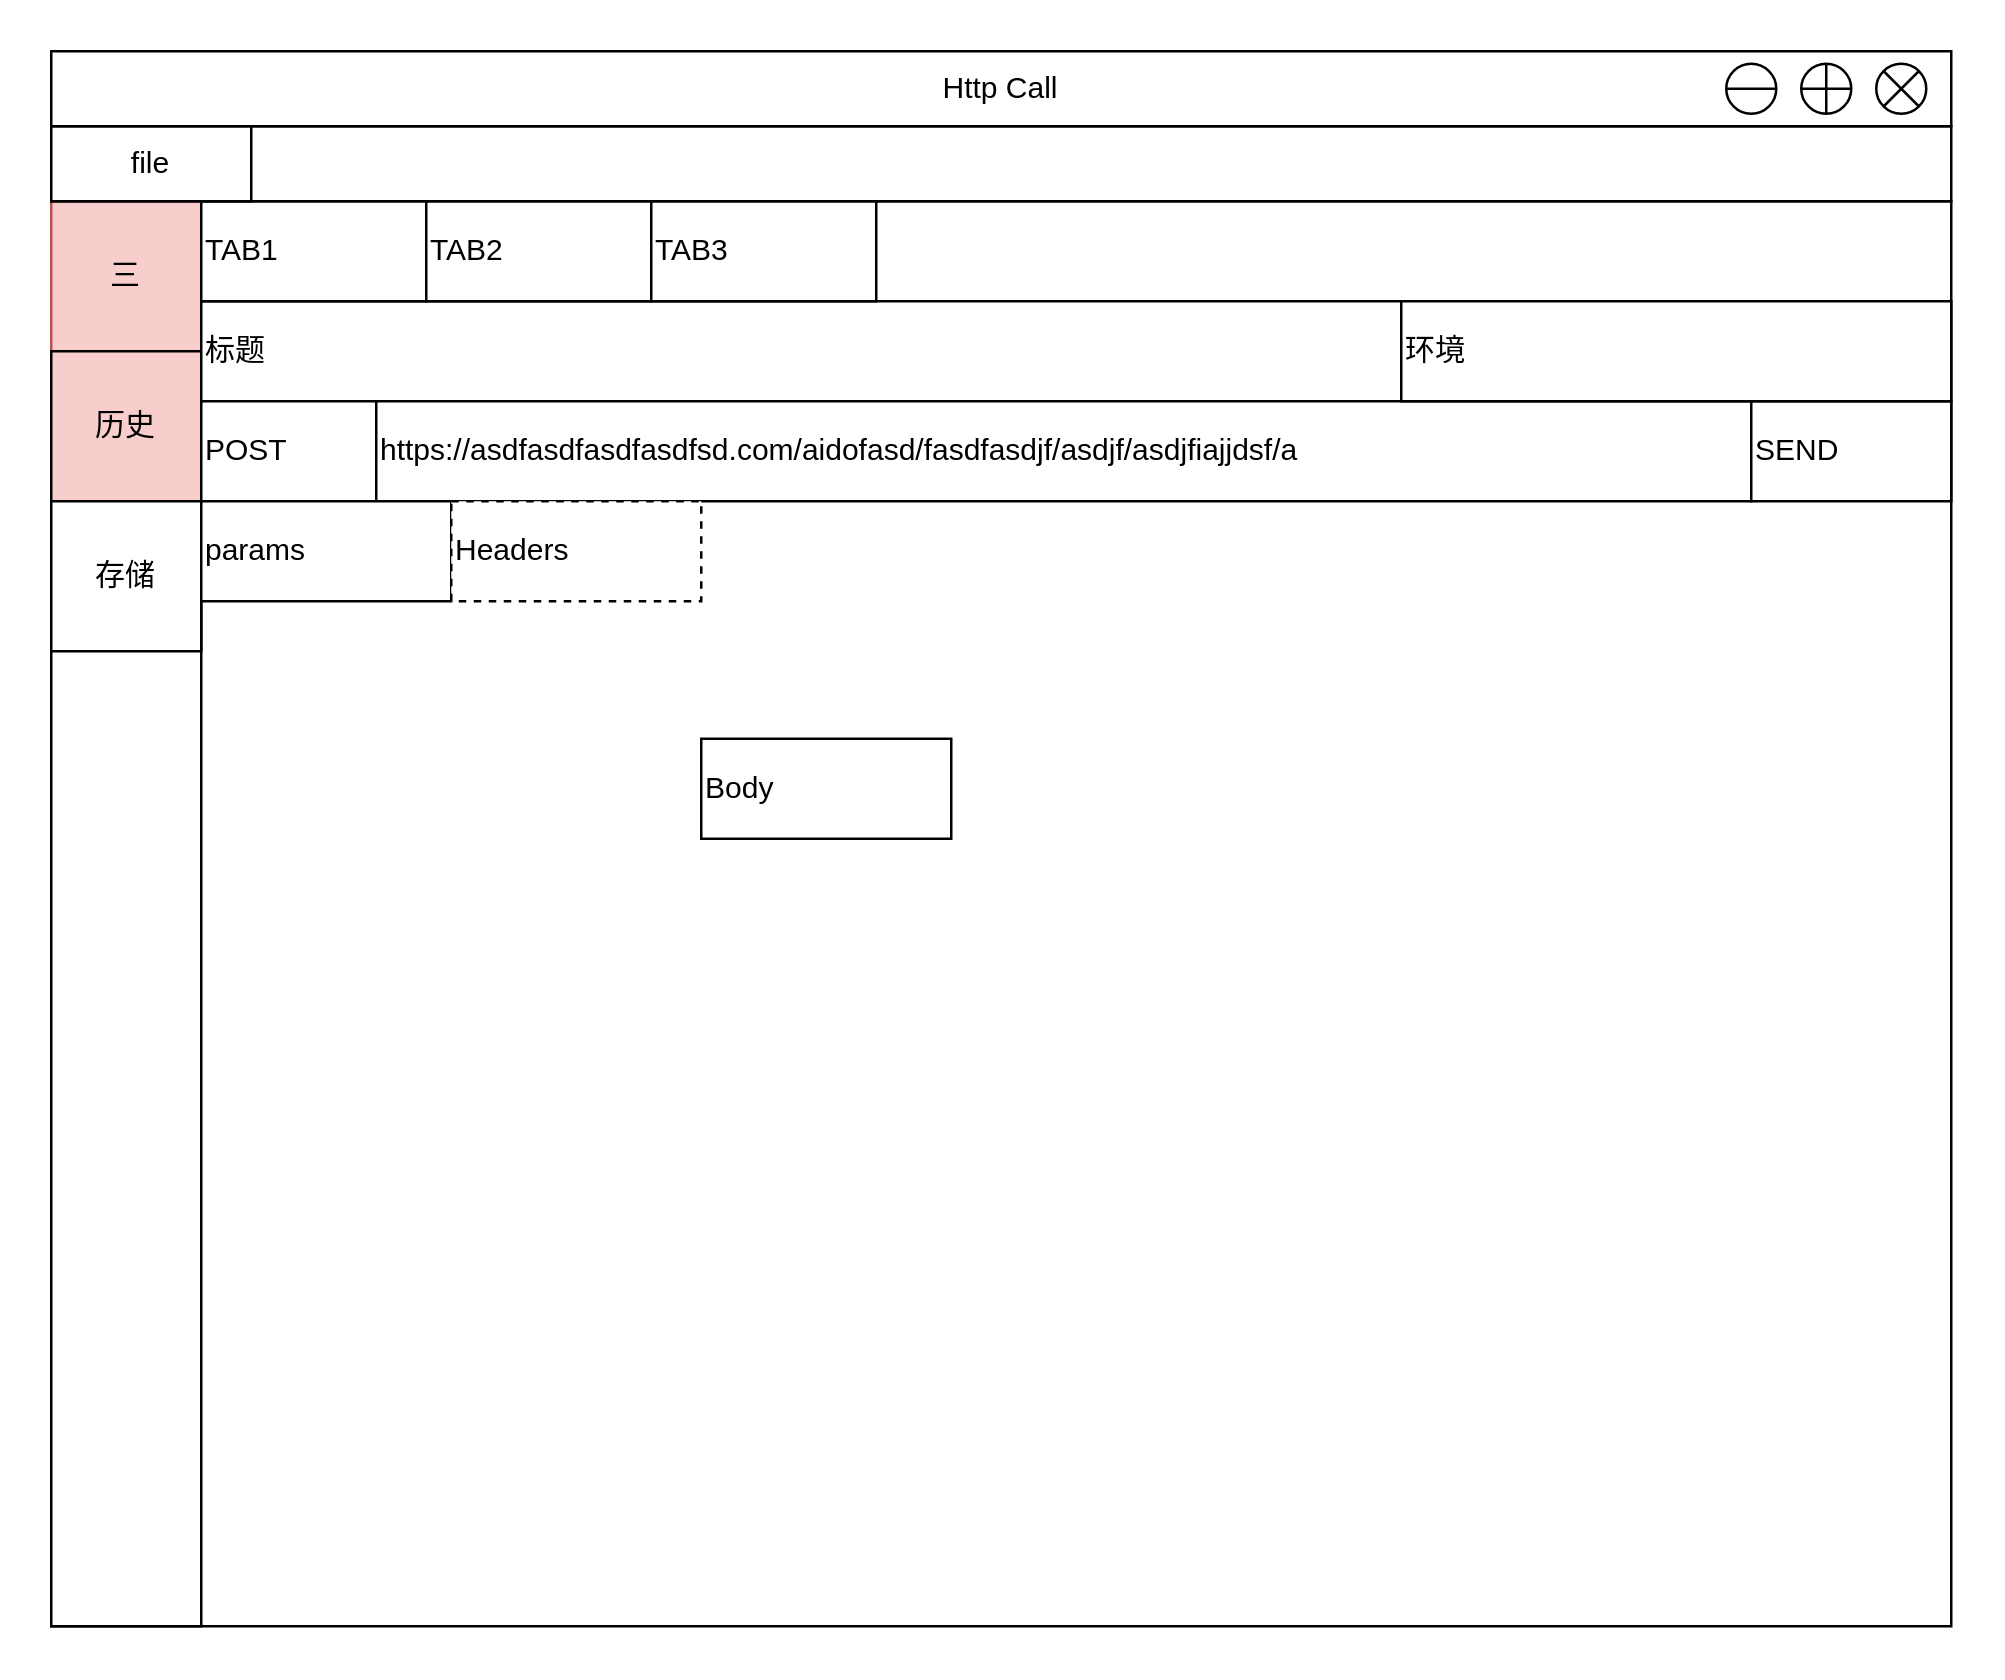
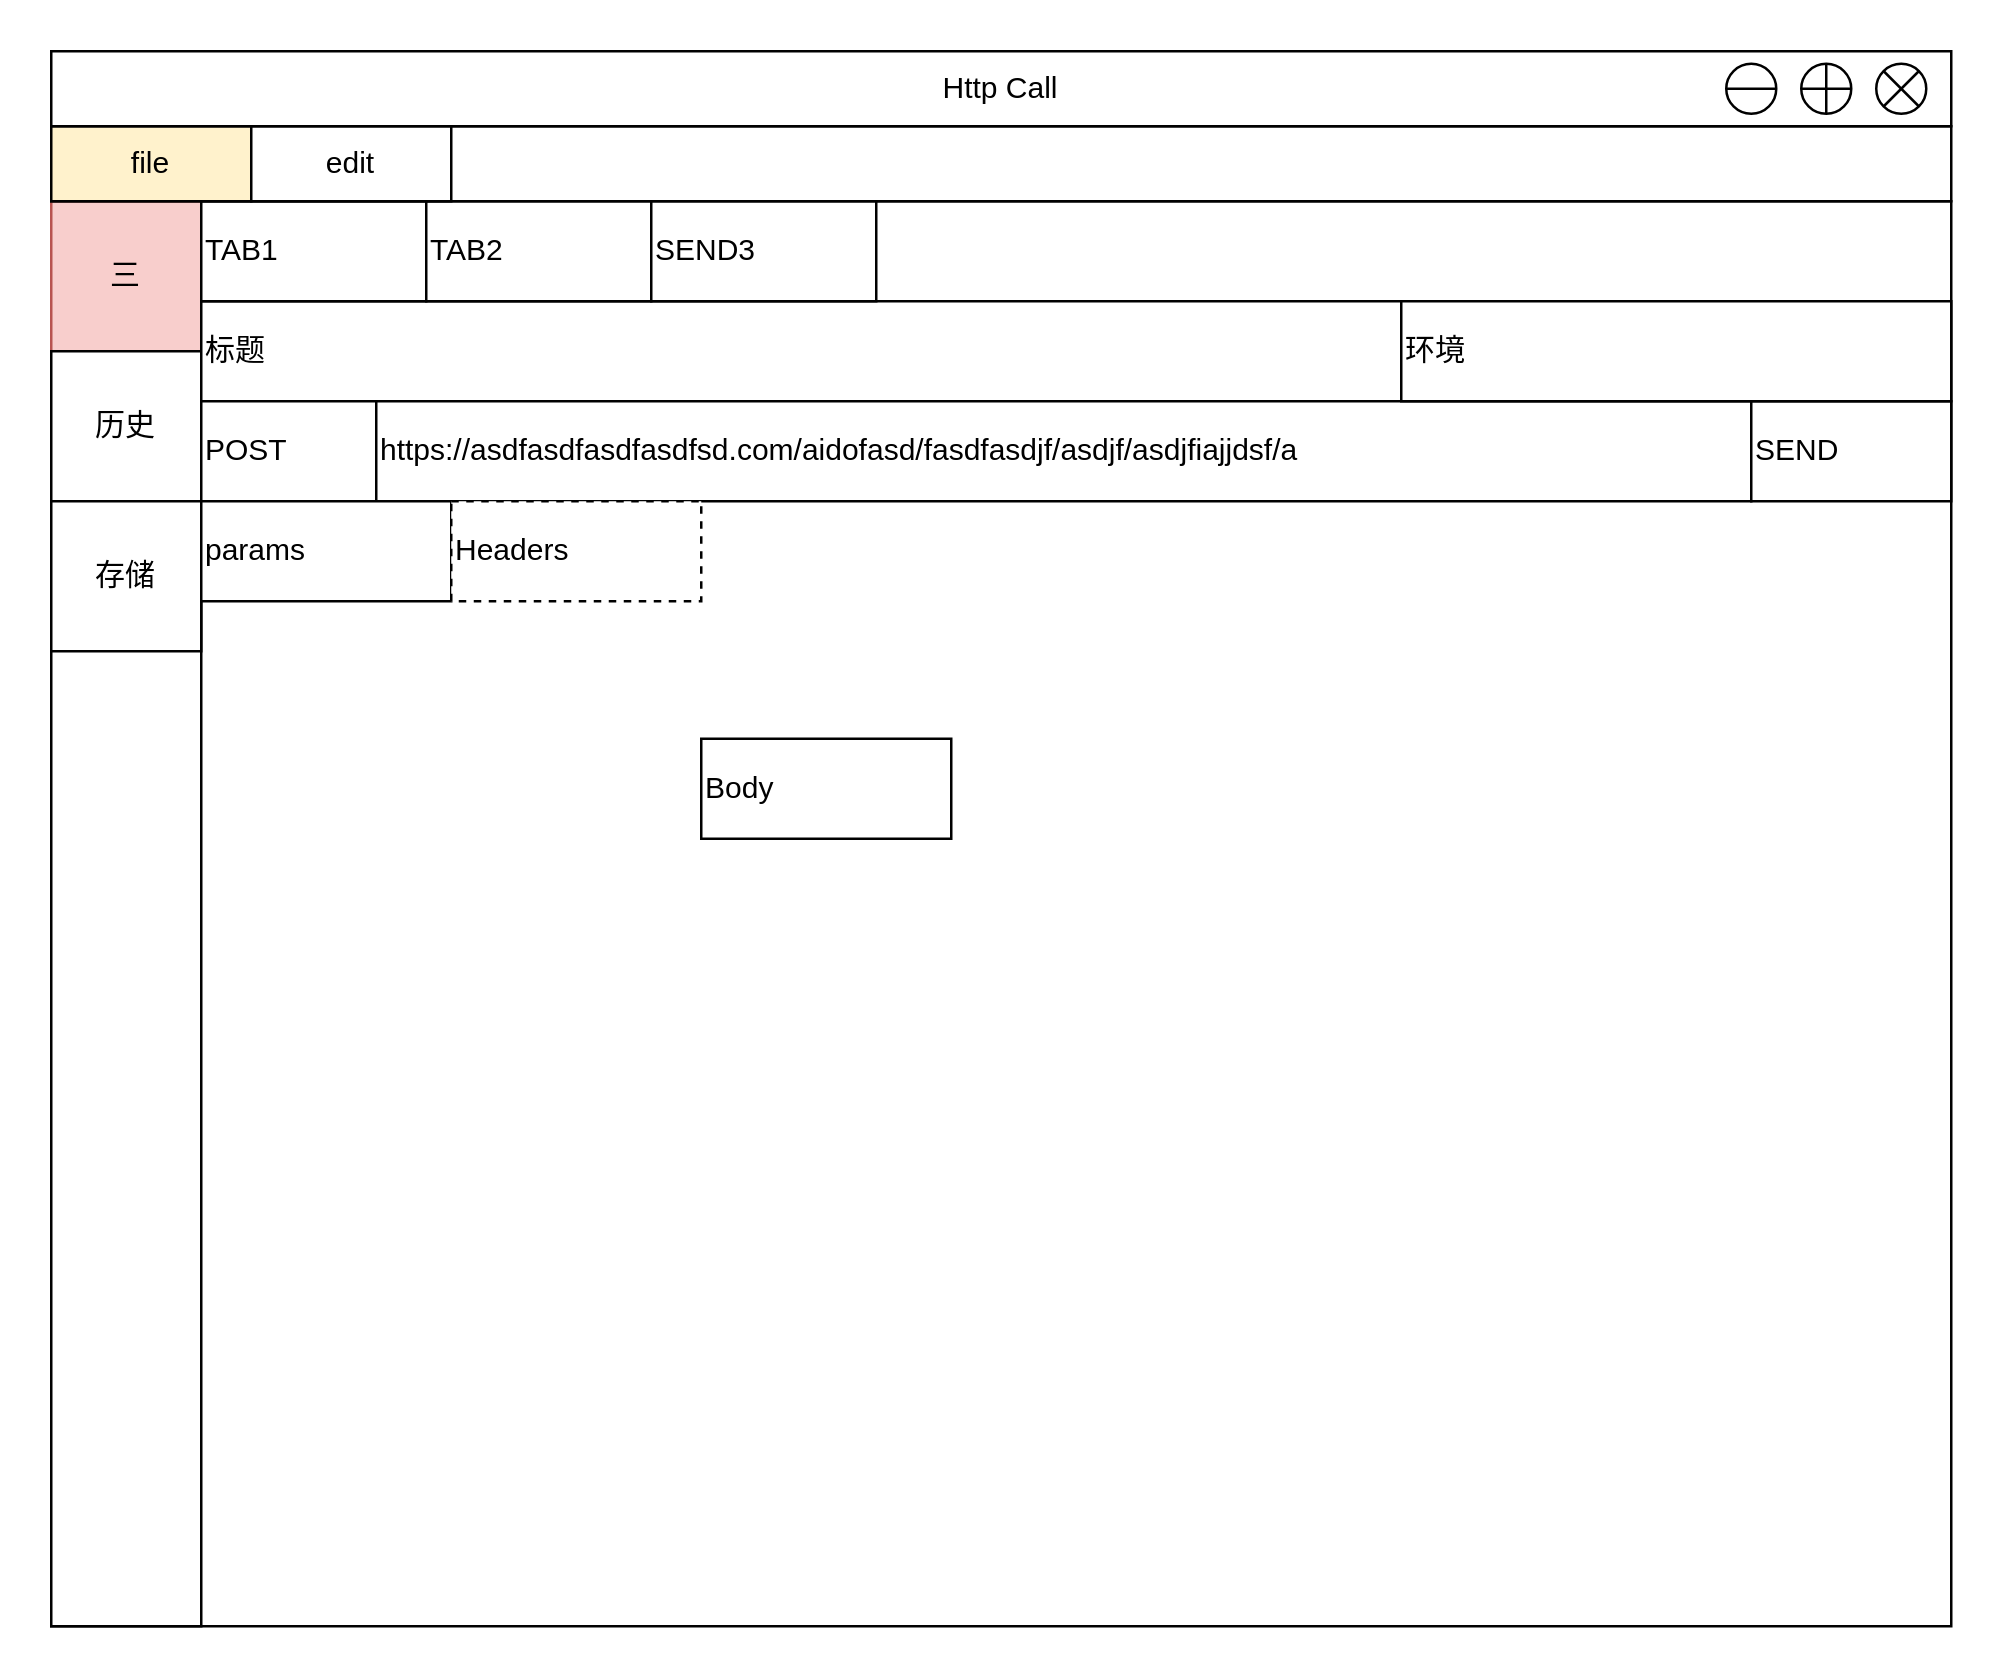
(151, 164) -> (151, 164)
none -> (351, 164)
(690, 251) -> (698, 251)
(126, 426) -> (126, 426)
